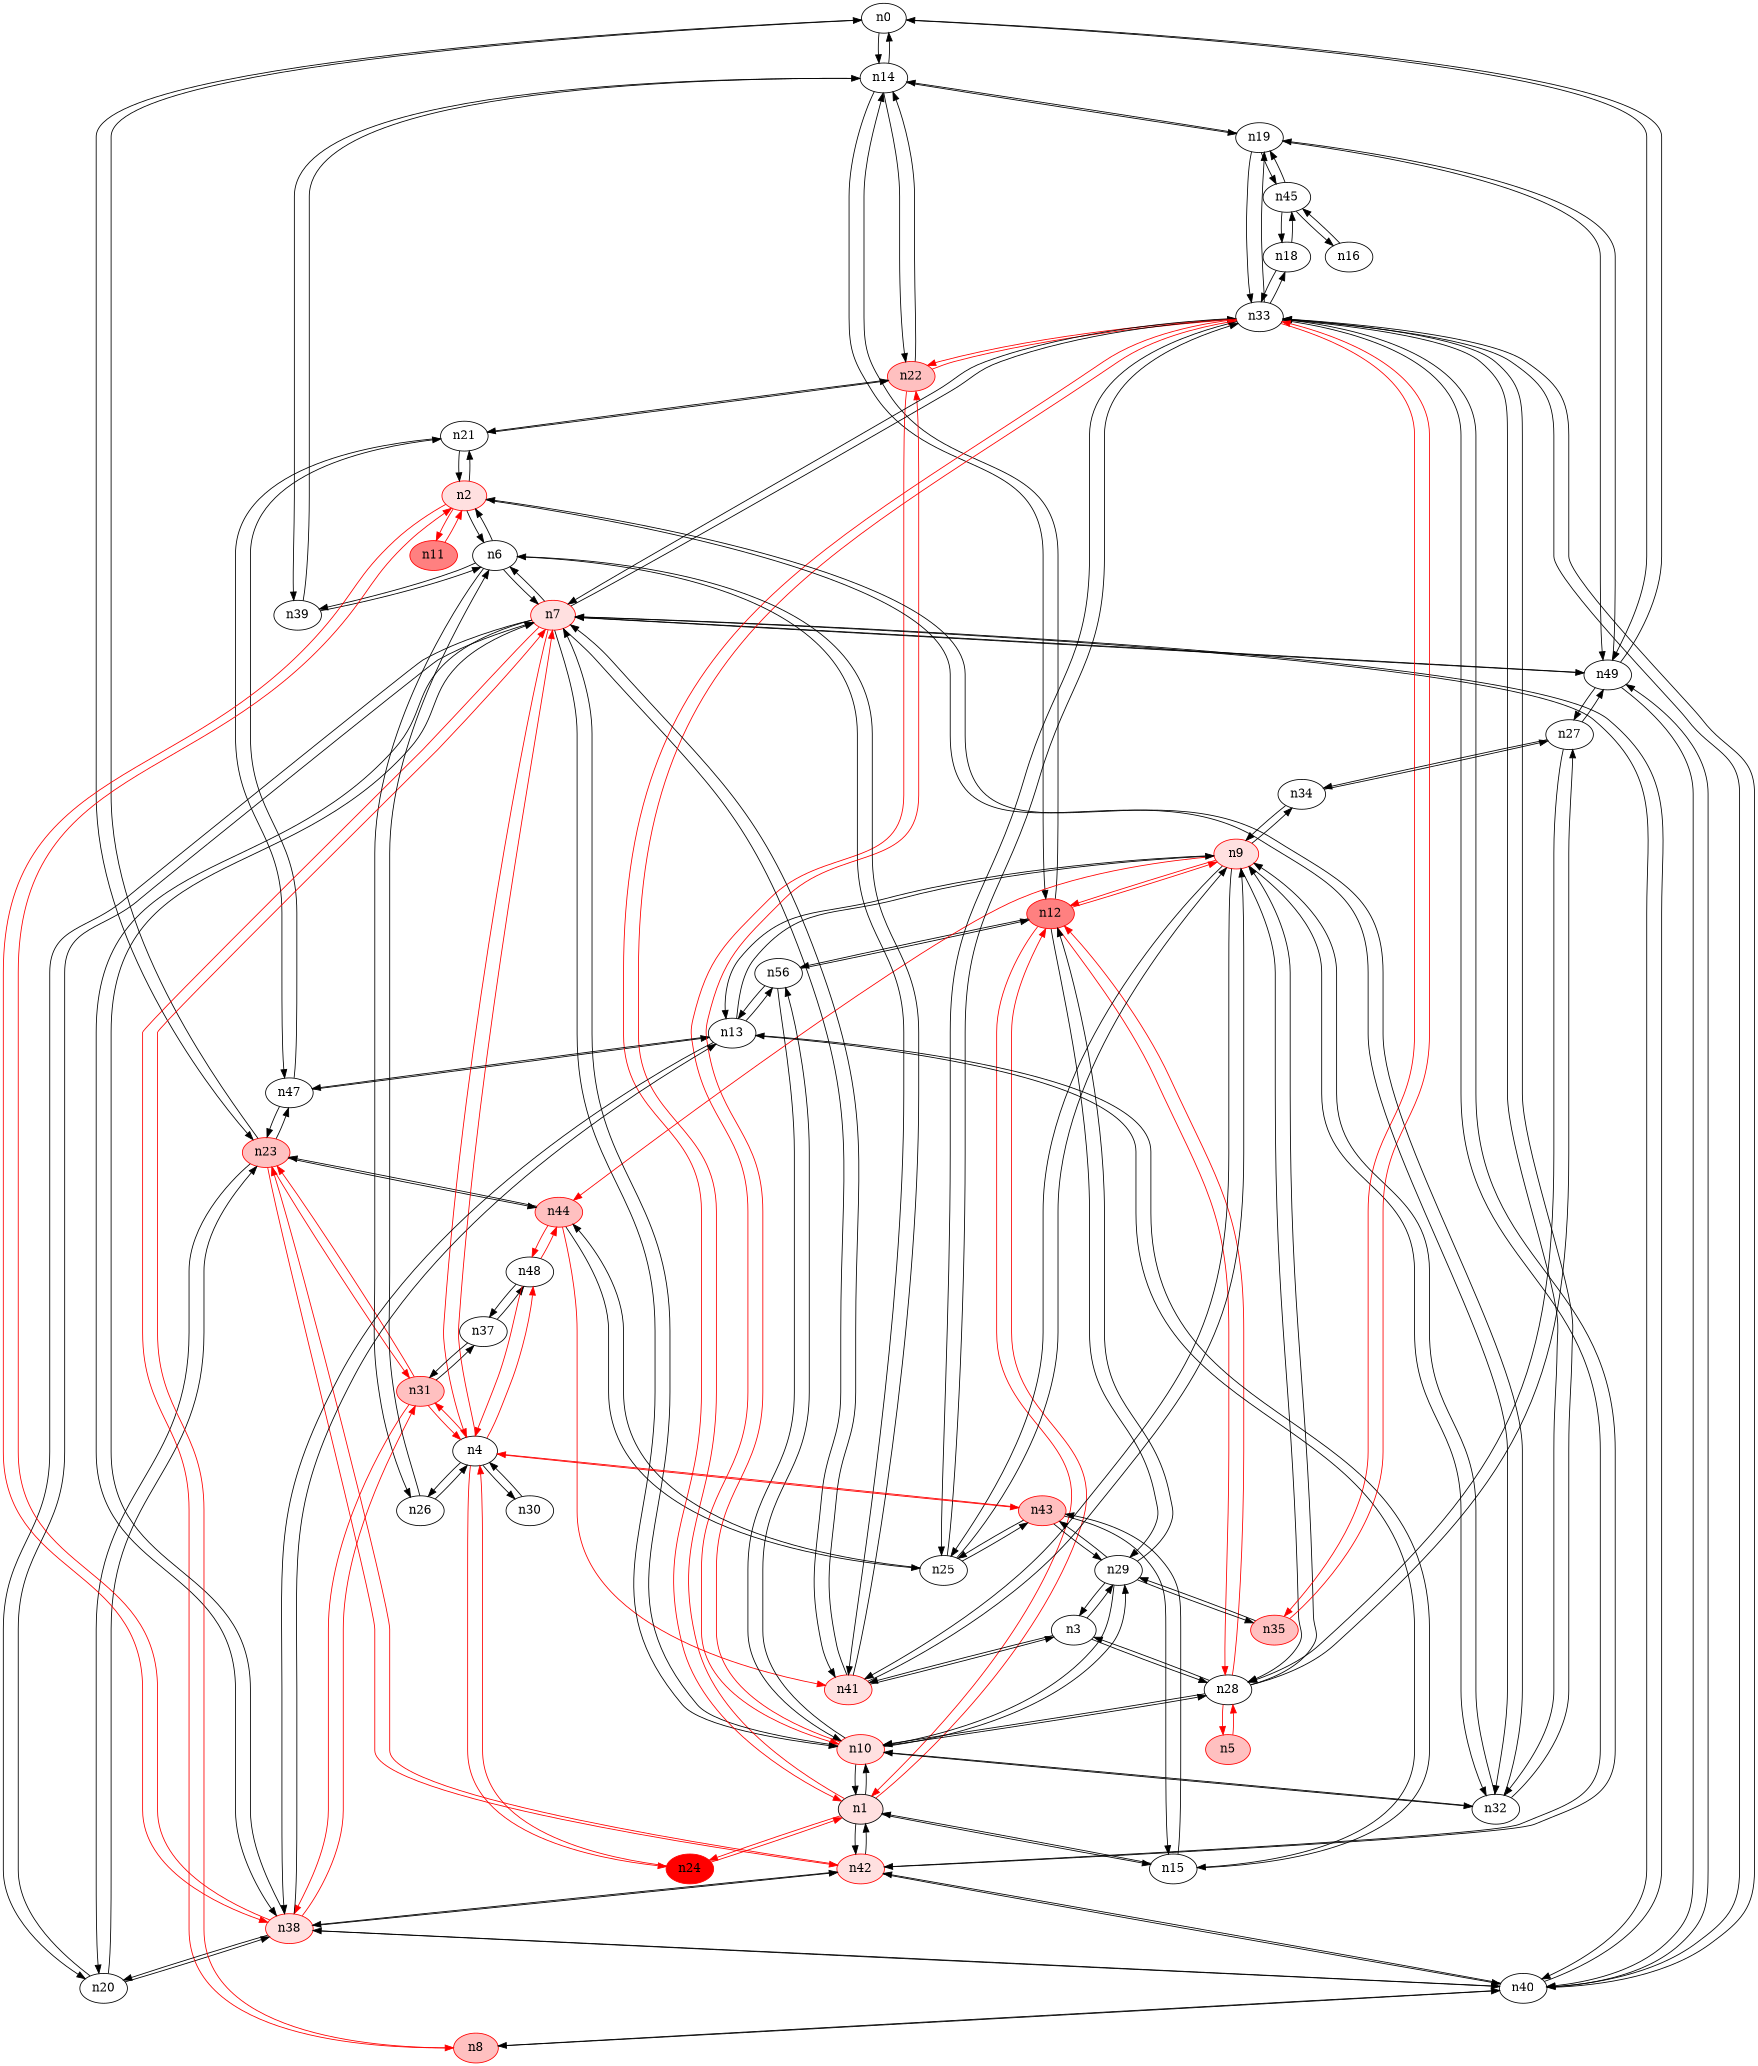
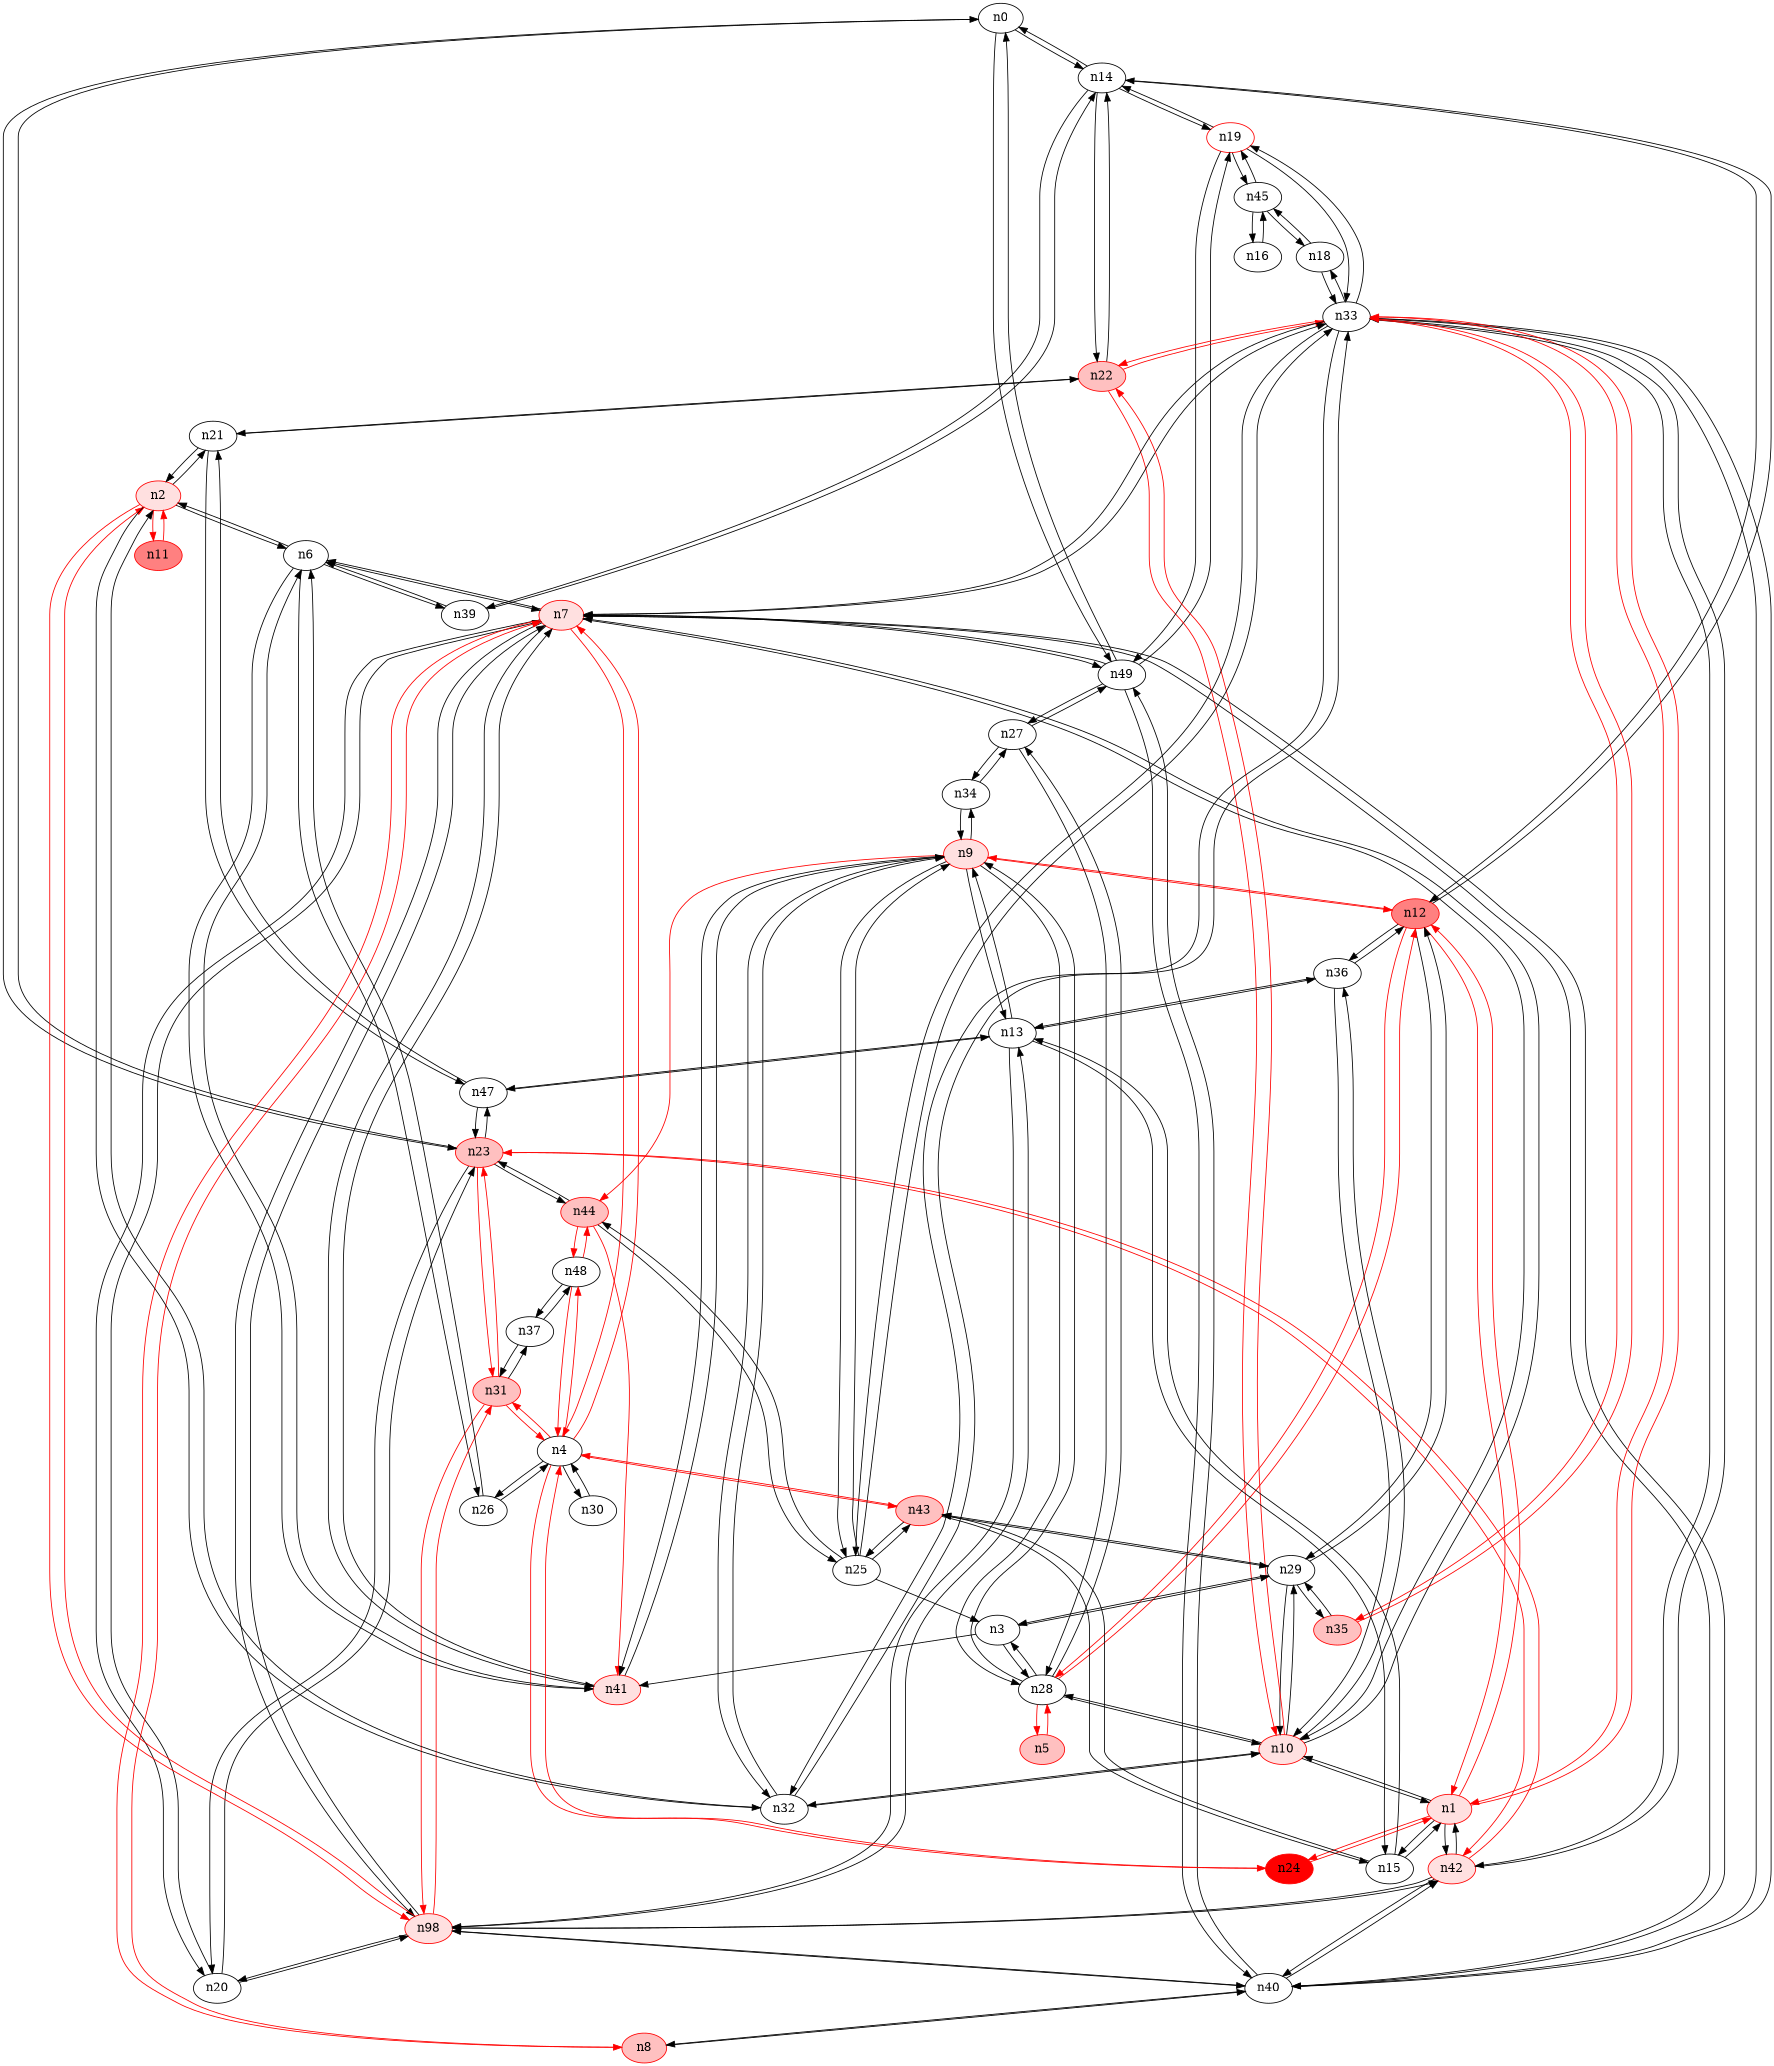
(1260, 138) -> (1230, 138)
(779, 973) -> (1337, 973)
(958, 1662) -> (931, 1602)
(861, 1809) -> (1449, 1809)
(289, 1929) -> (429, 1929)
